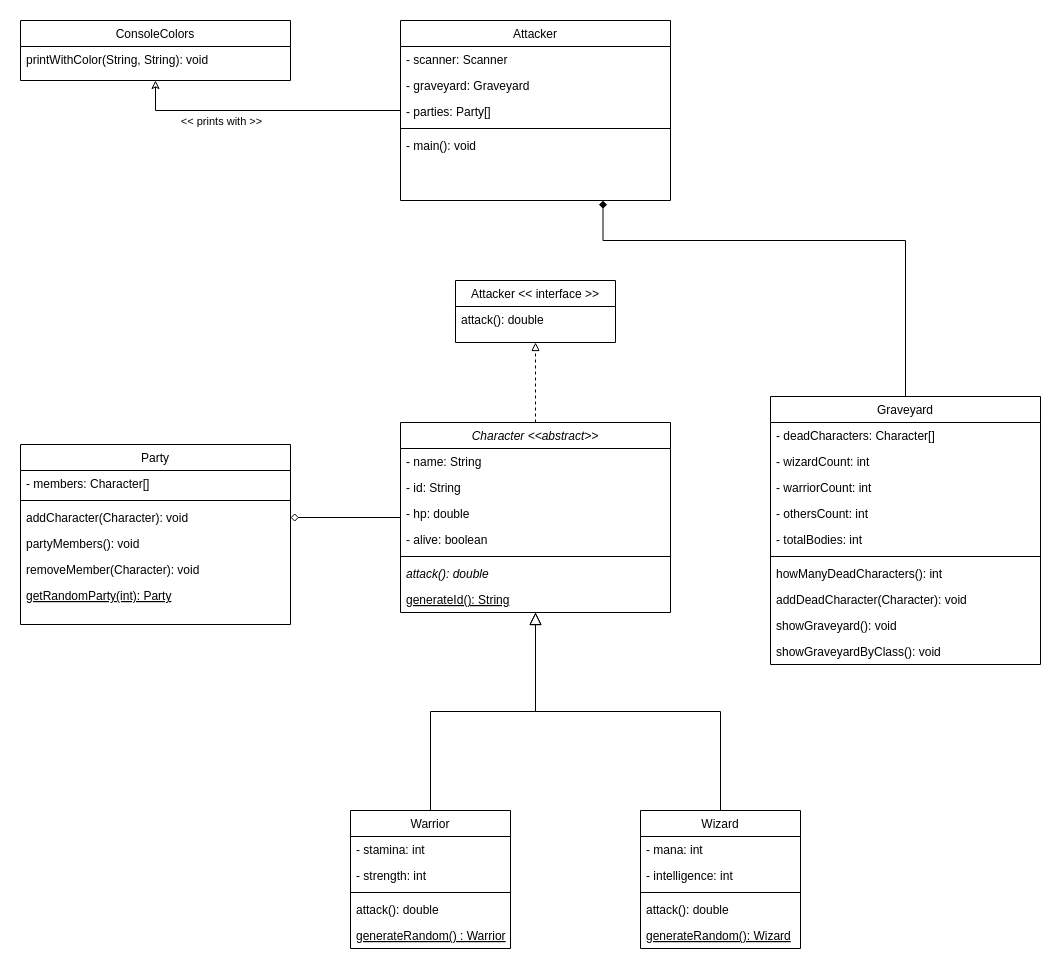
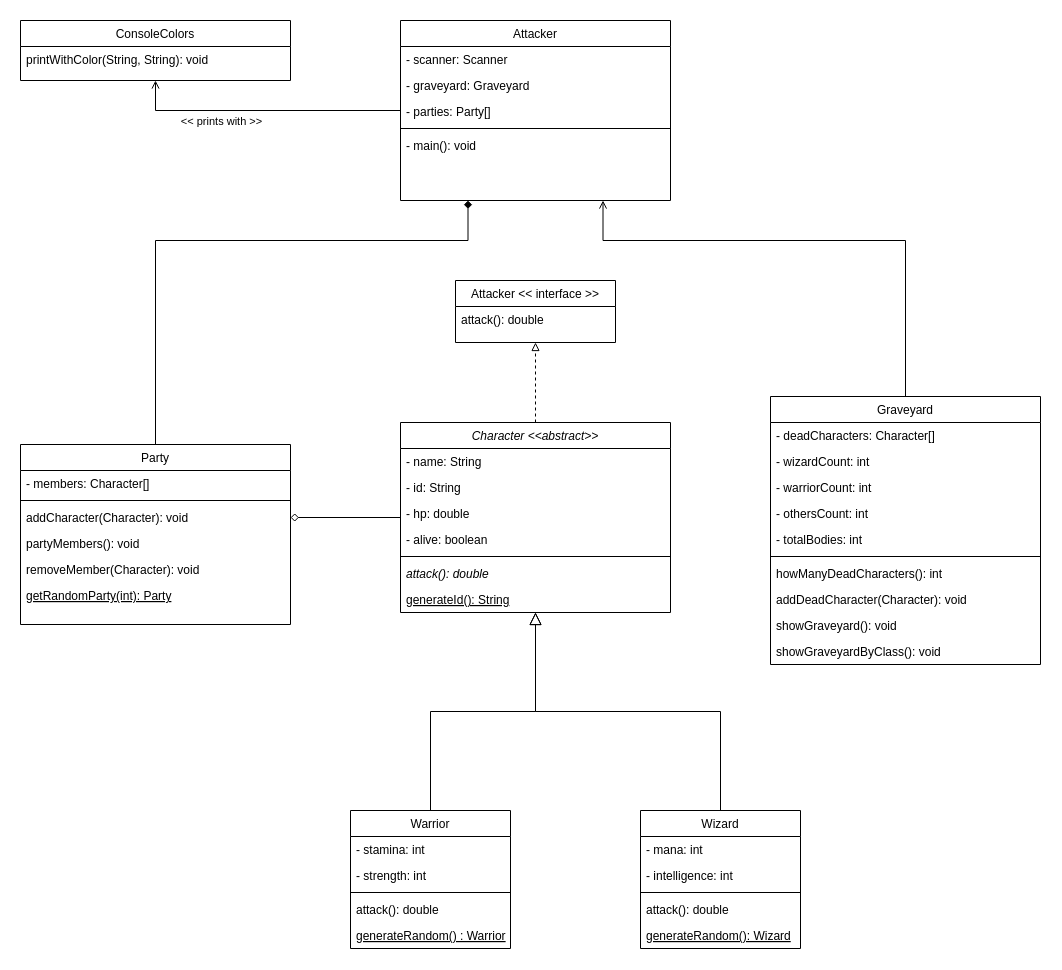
(156, 89) -> (156, 87)
(603, 209) -> (603, 206)
none -> (226, 241)
